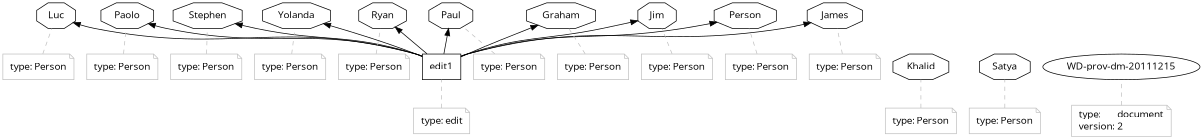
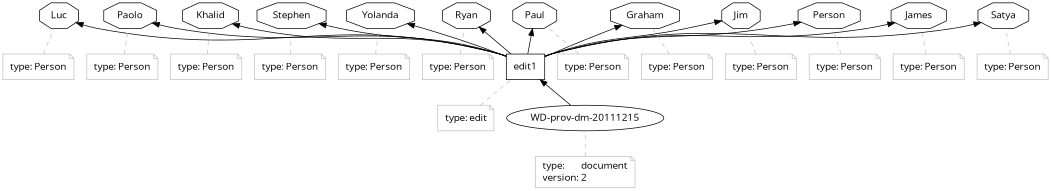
none -> (845, 37)
none -> (373, 38)
none -> (558, 95)
